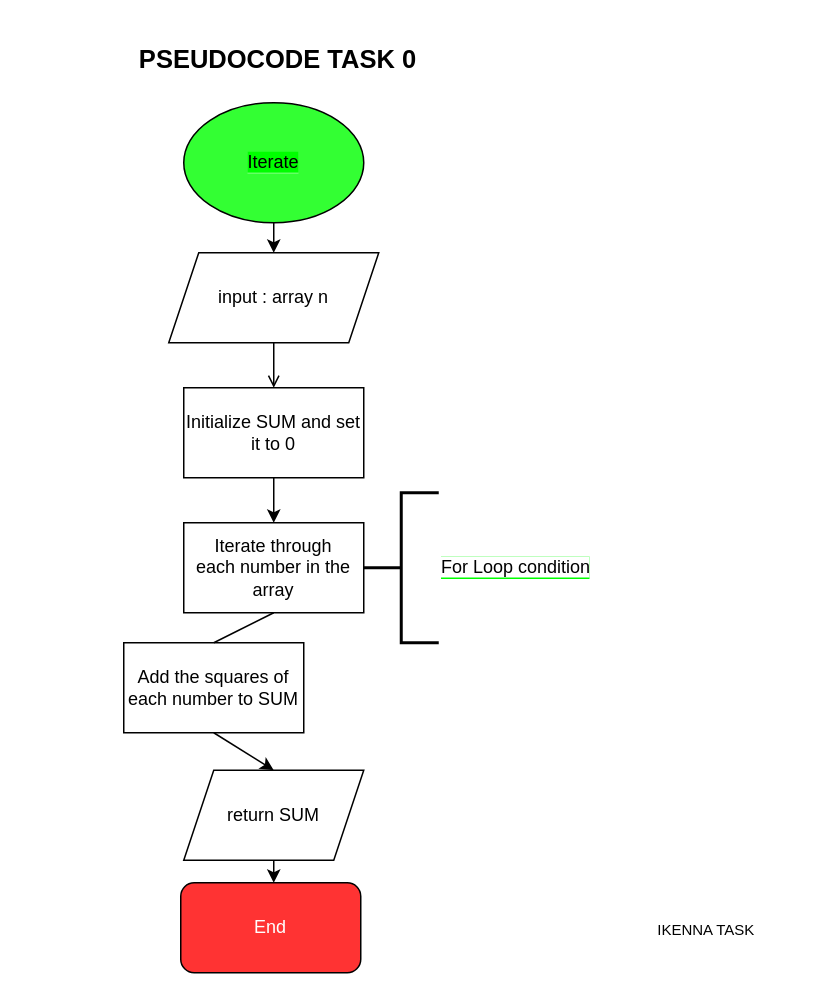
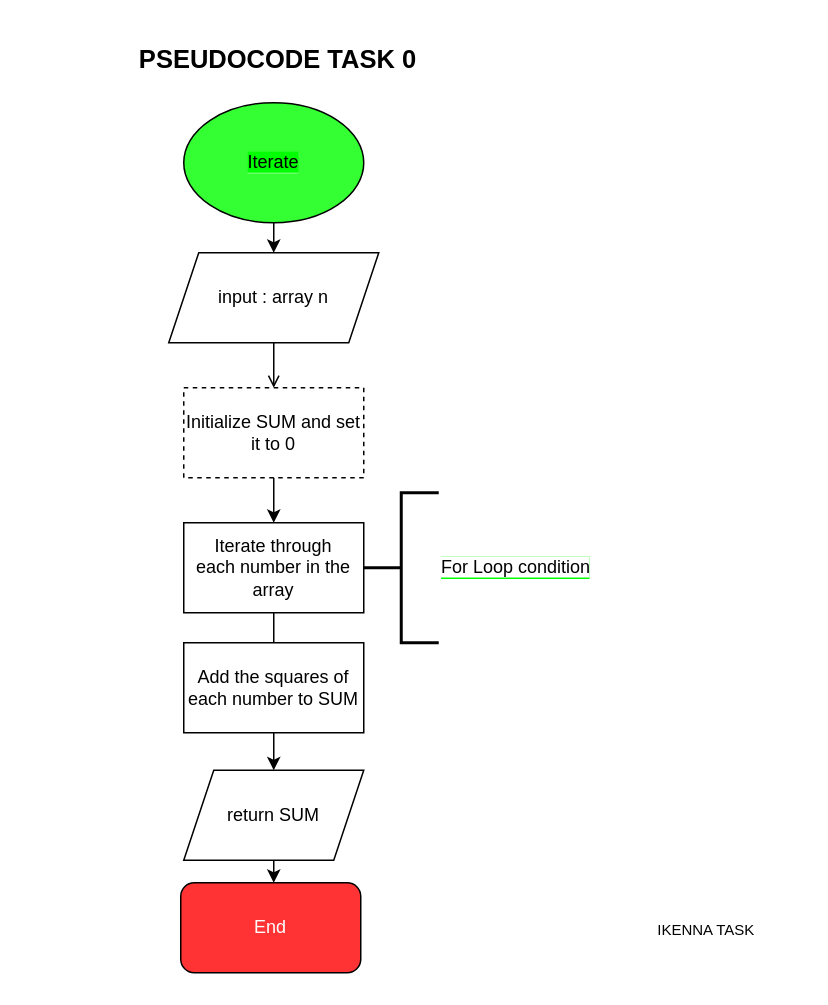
(274, 433) -> (274, 433)
(214, 688) -> (274, 688)
